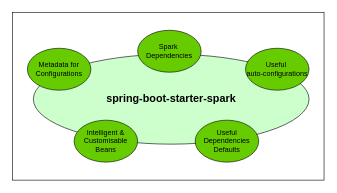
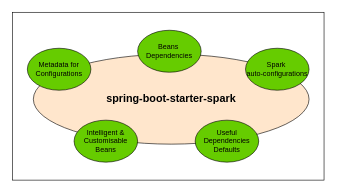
(170, 51) -> (170, 51)
(278, 69) -> (278, 69)
(171, 99) -> (171, 99)
